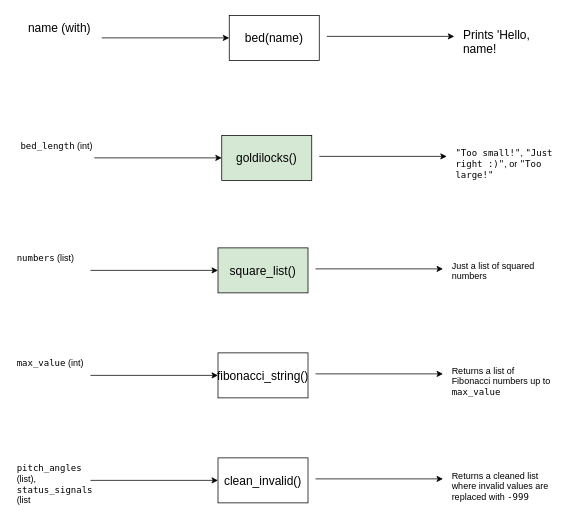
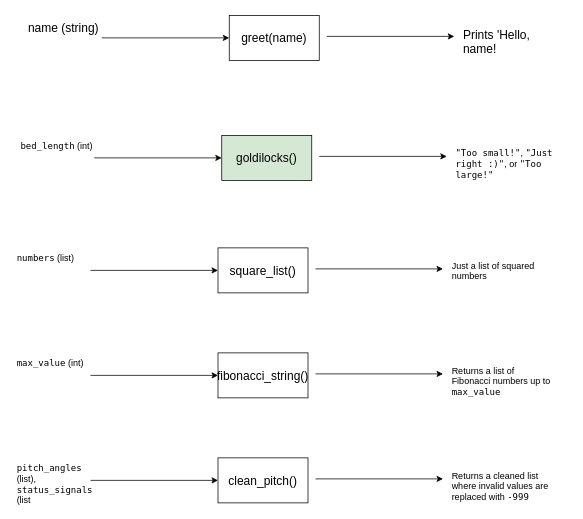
(54, 26) -> (59, 26)
(274, 38) -> (274, 38)
(263, 270) -> (263, 270)
(263, 480) -> (263, 480)
